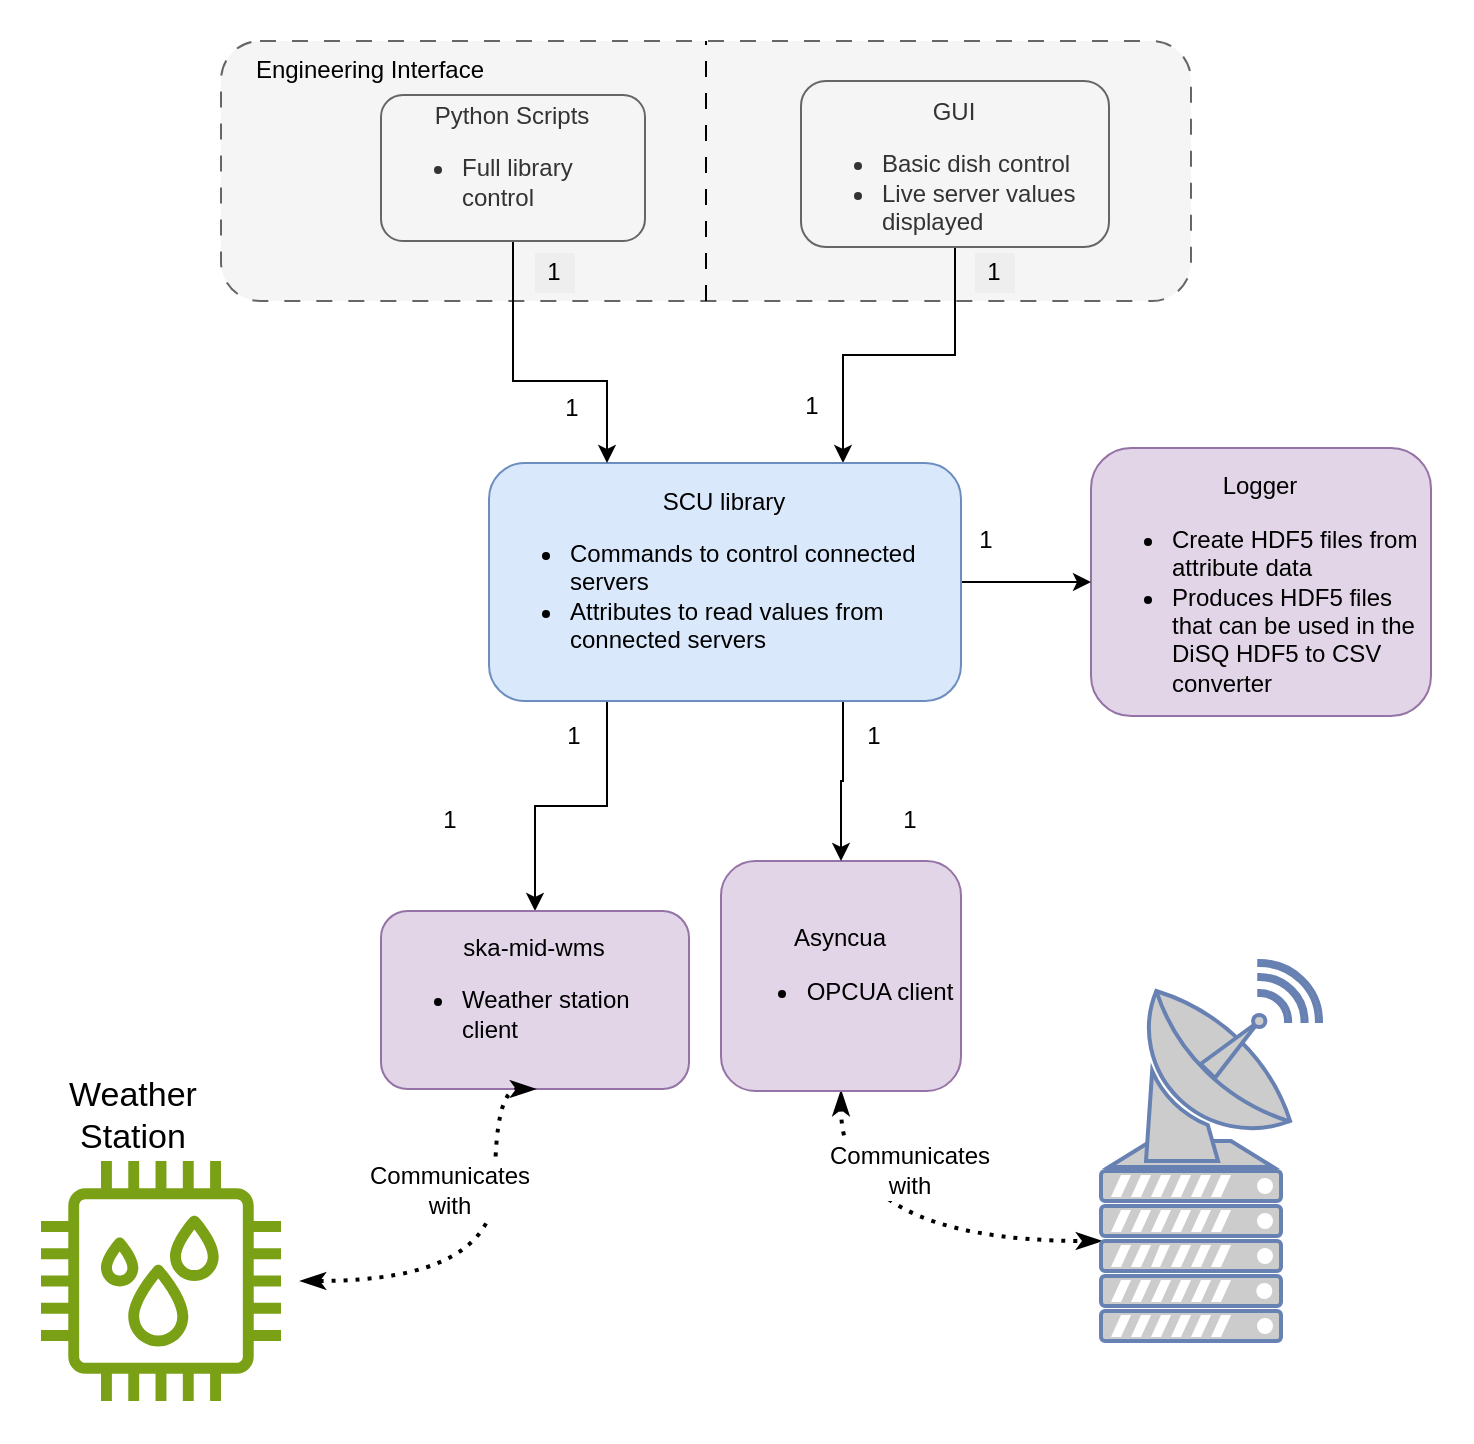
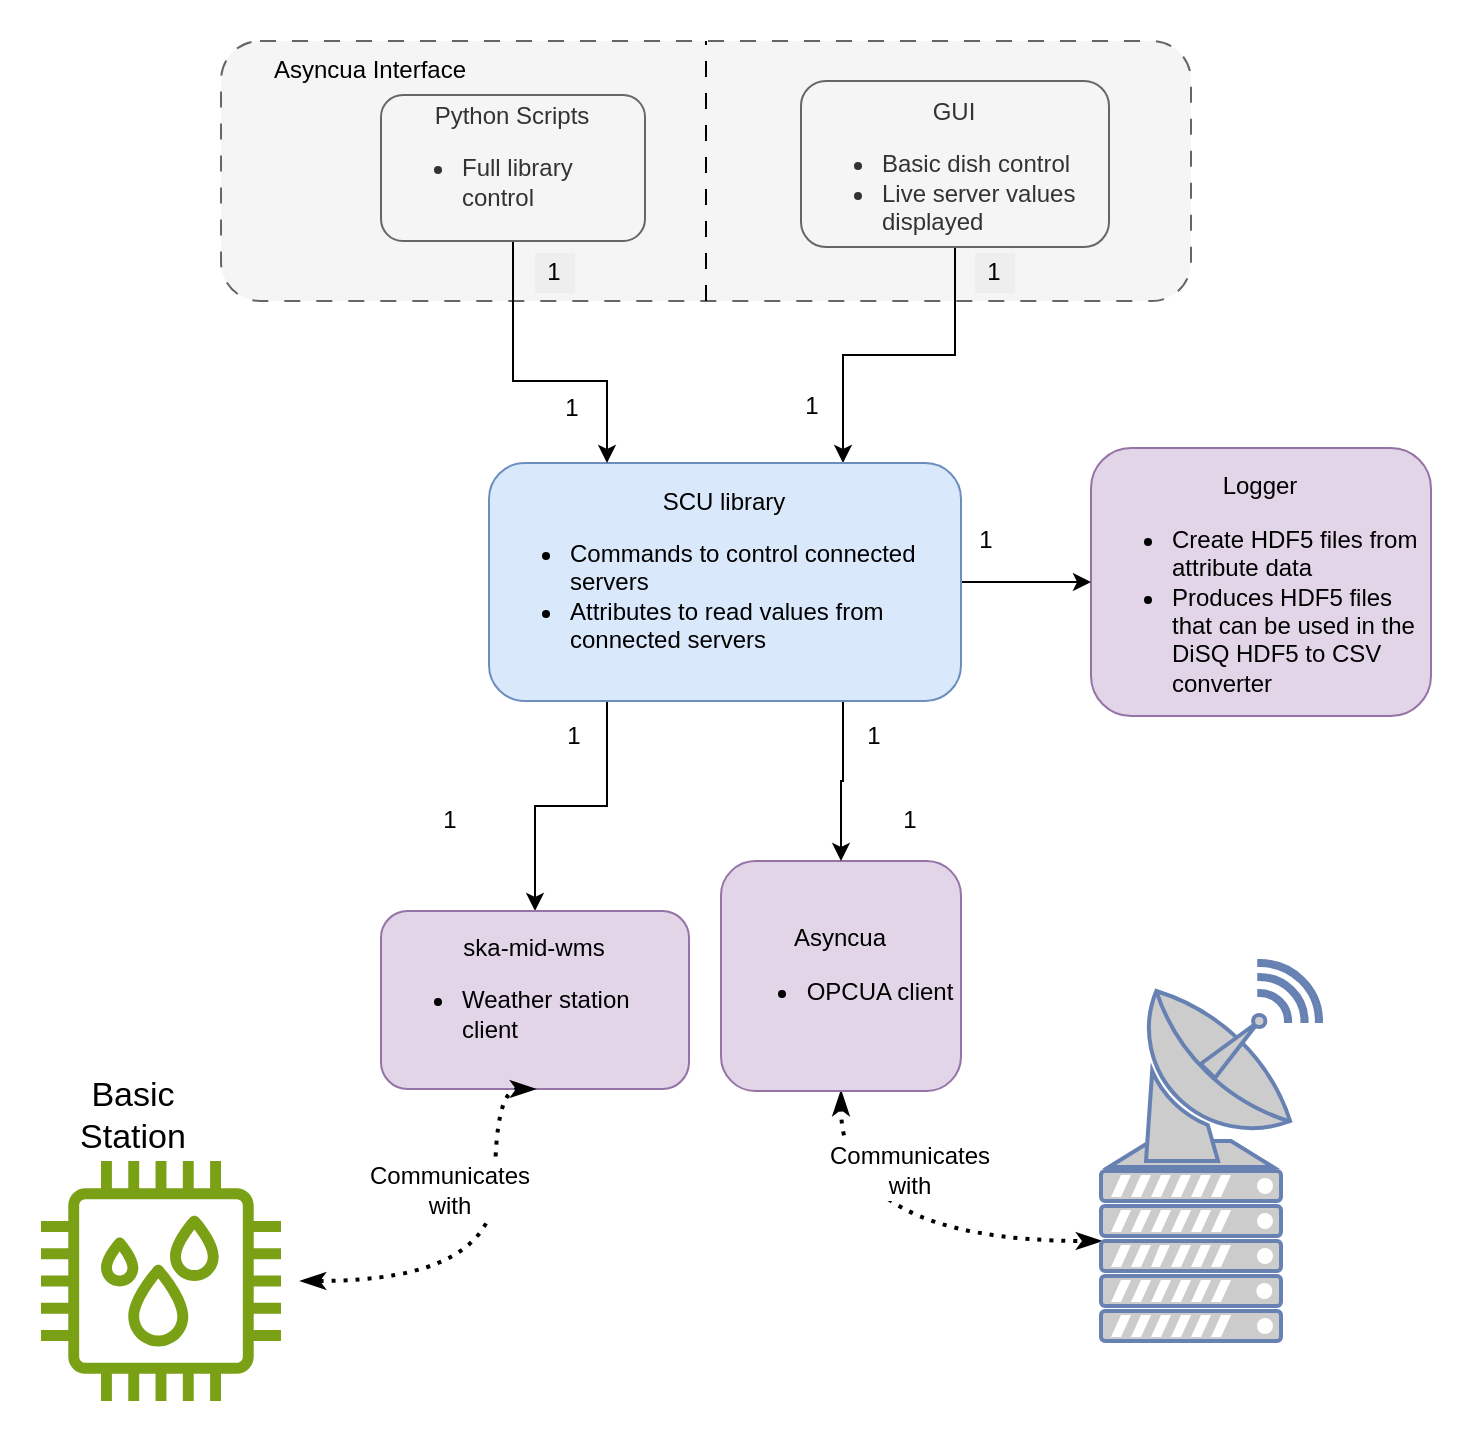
(371, 71) -> (371, 71)
(134, 1117) -> (134, 1117)
